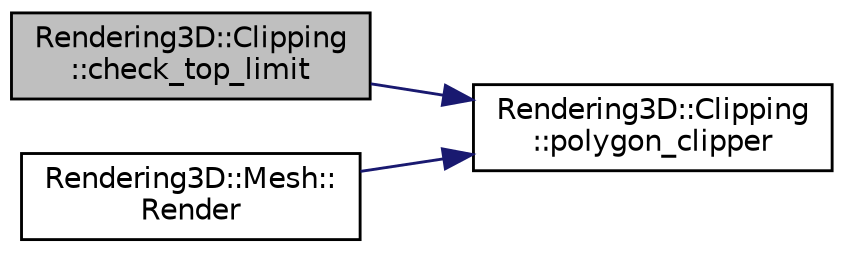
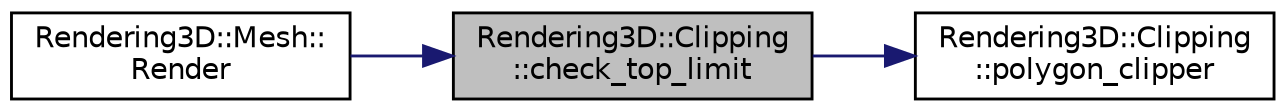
(402, 165) -> (387, 56)
